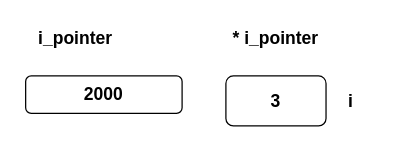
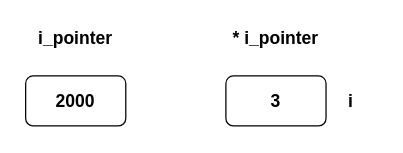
(104, 94) -> (76, 101)
